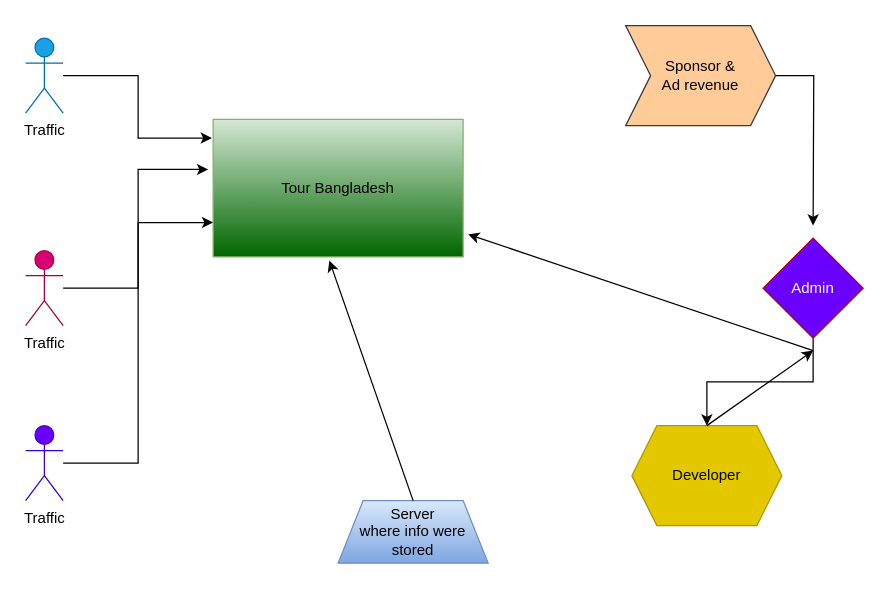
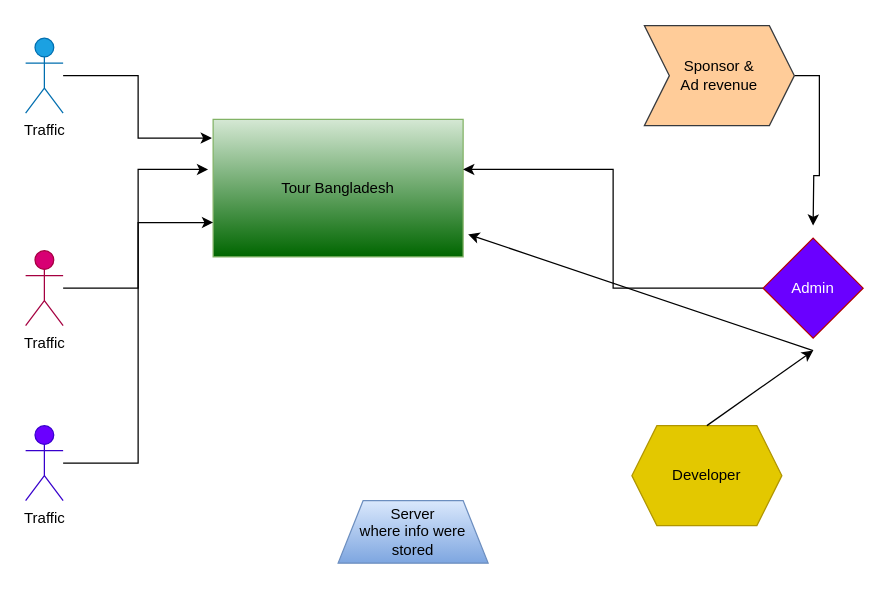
(701, 76) -> (719, 76)
(718, 382) -> (607, 169)
(373, 384) -> none
